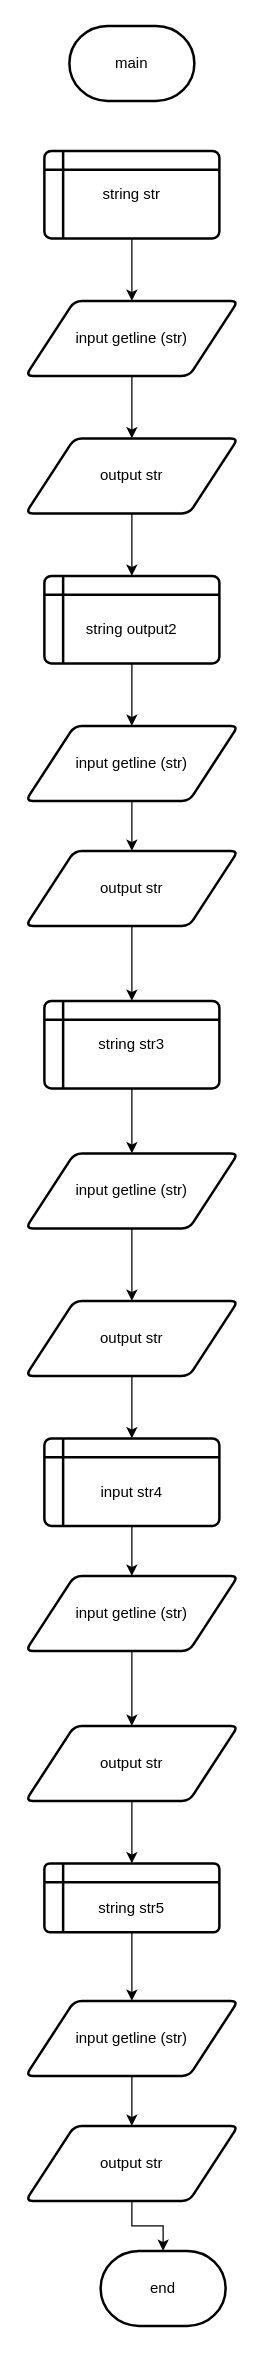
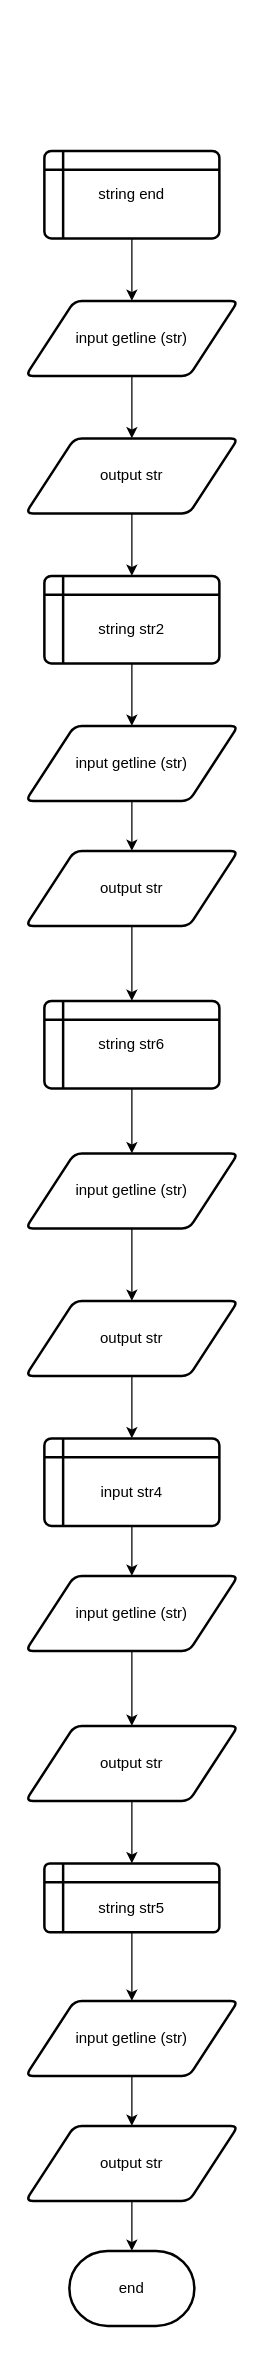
(132, 63) -> none
(132, 194) -> (132, 194)
(132, 619) -> (132, 619)
(132, 1044) -> (132, 1044)
(163, 2288) -> (132, 2288)
